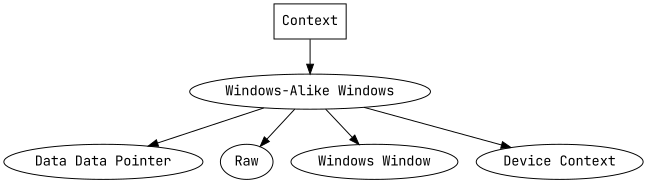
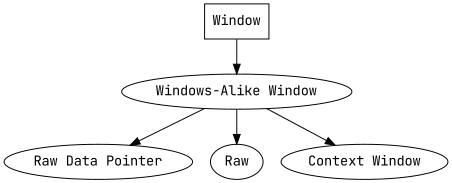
(310, 21) -> (237, 21)
(310, 92) -> (237, 92)
(103, 162) -> (98, 162)
(374, 162) -> (364, 162)
(560, 162) -> none
